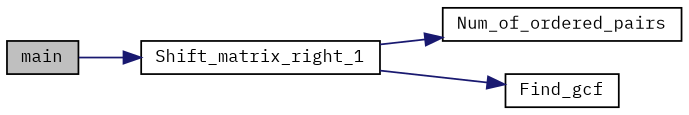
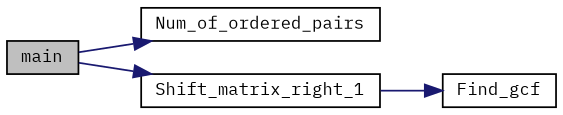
(403, 42) -> (106, 48)
